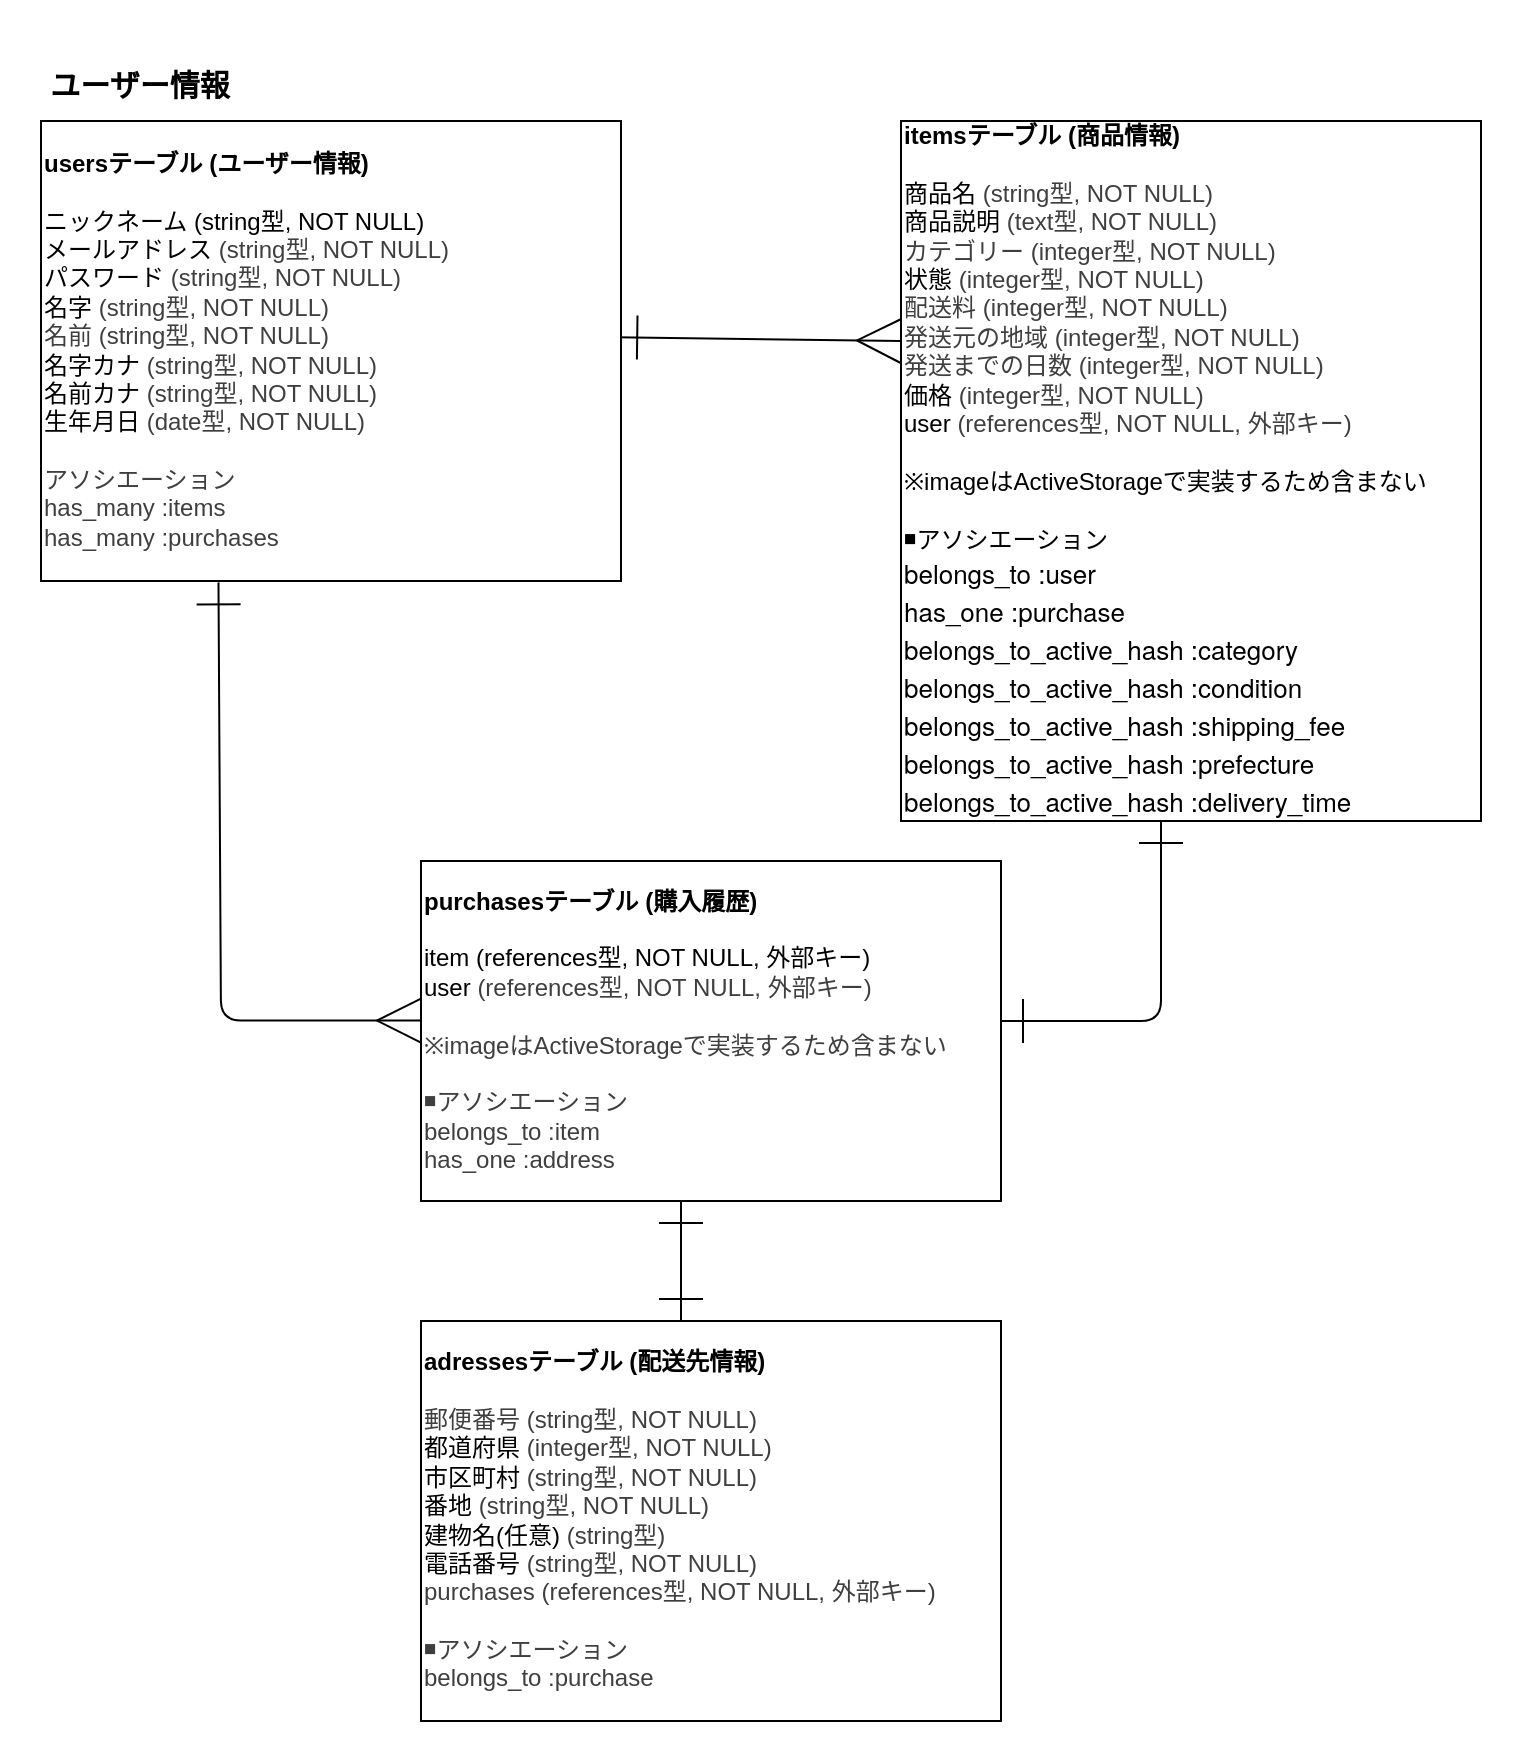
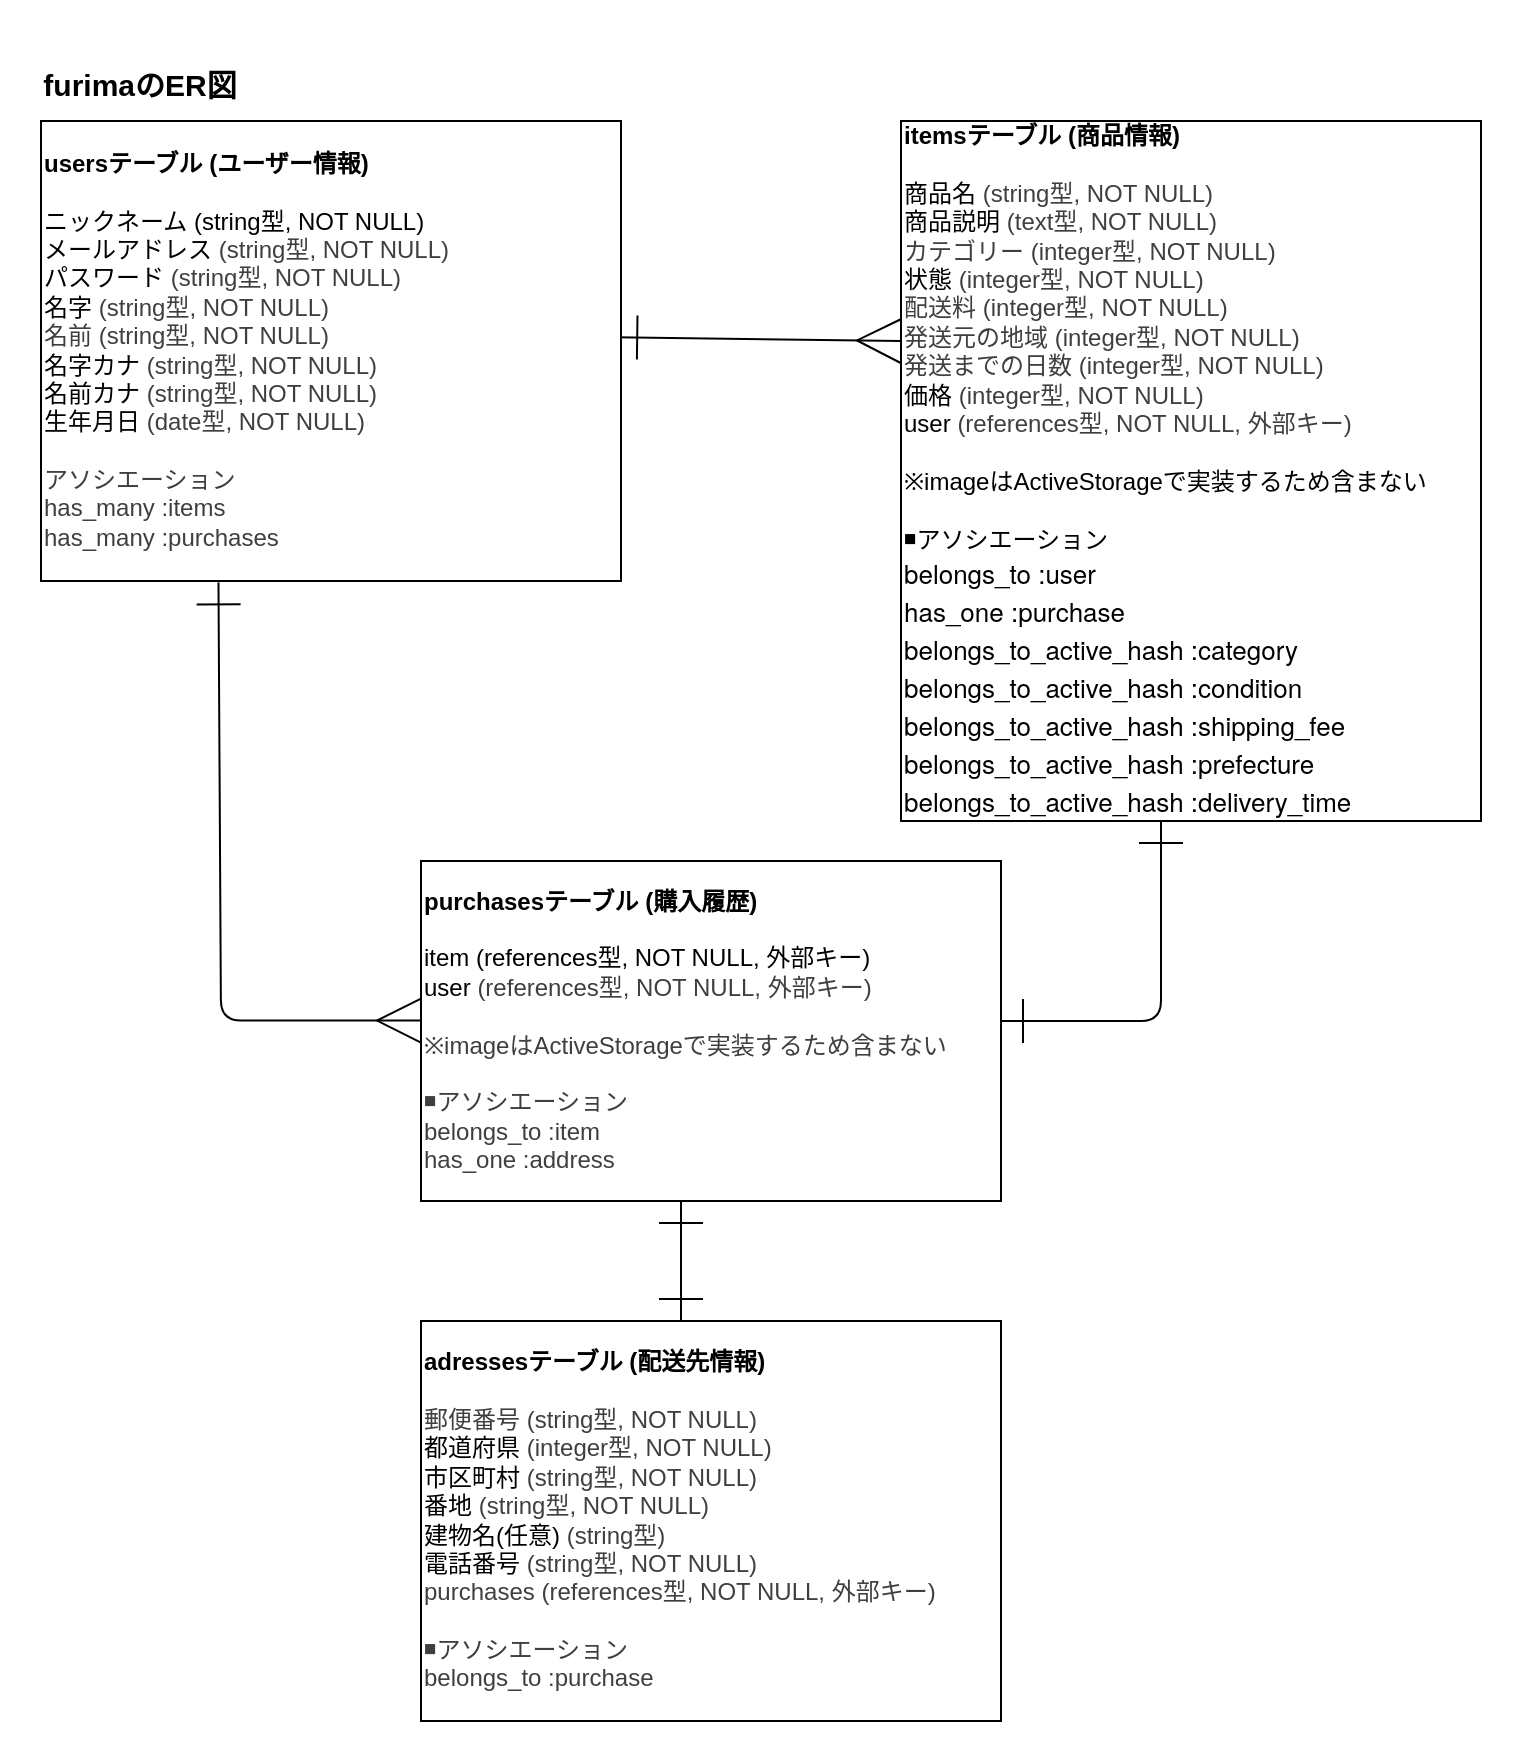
(141, 81) -> (141, 81)
